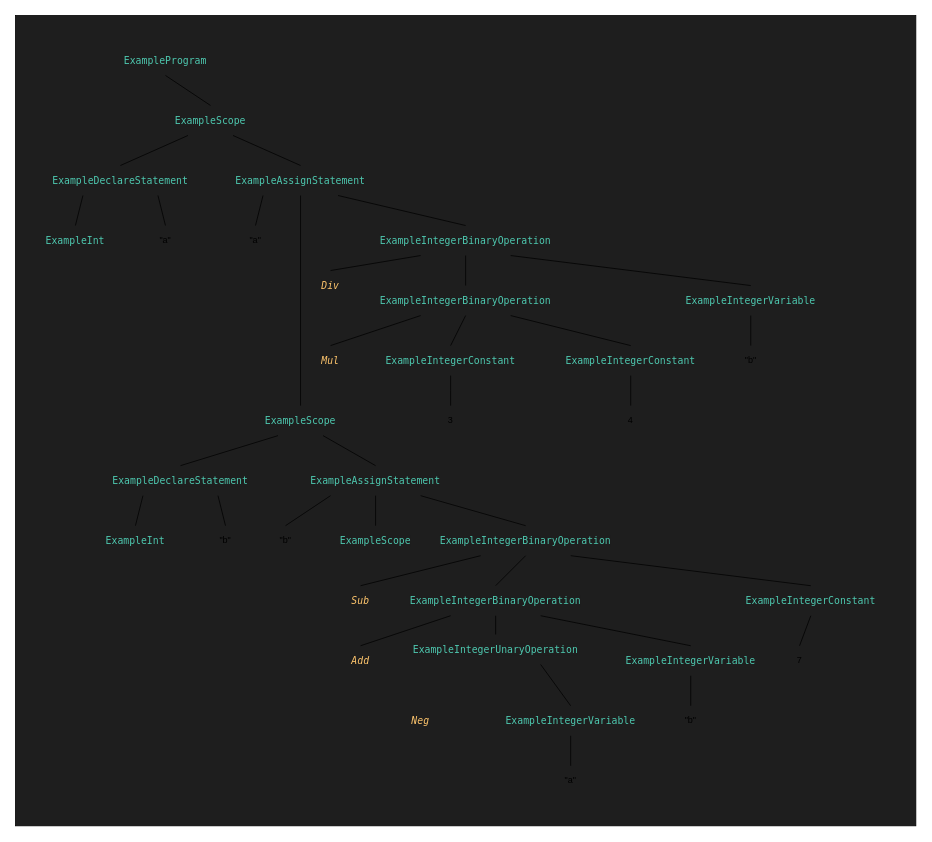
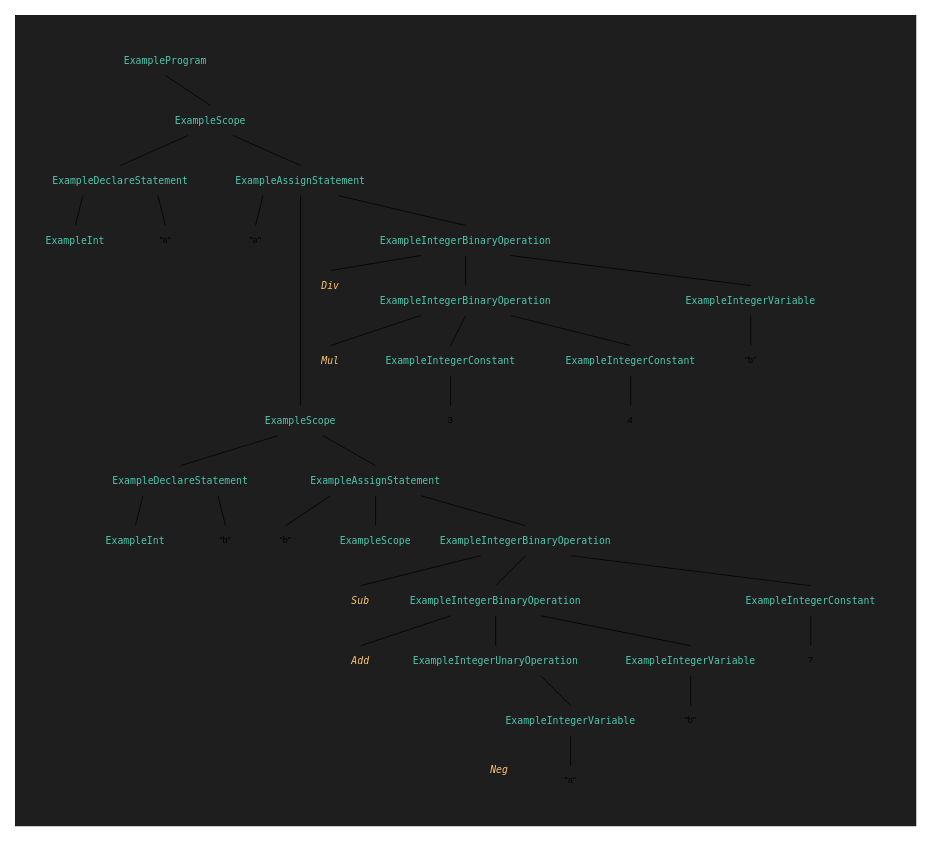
(495, 649) -> (495, 660)
(799, 660) -> (810, 660)
(420, 720) -> (499, 769)
